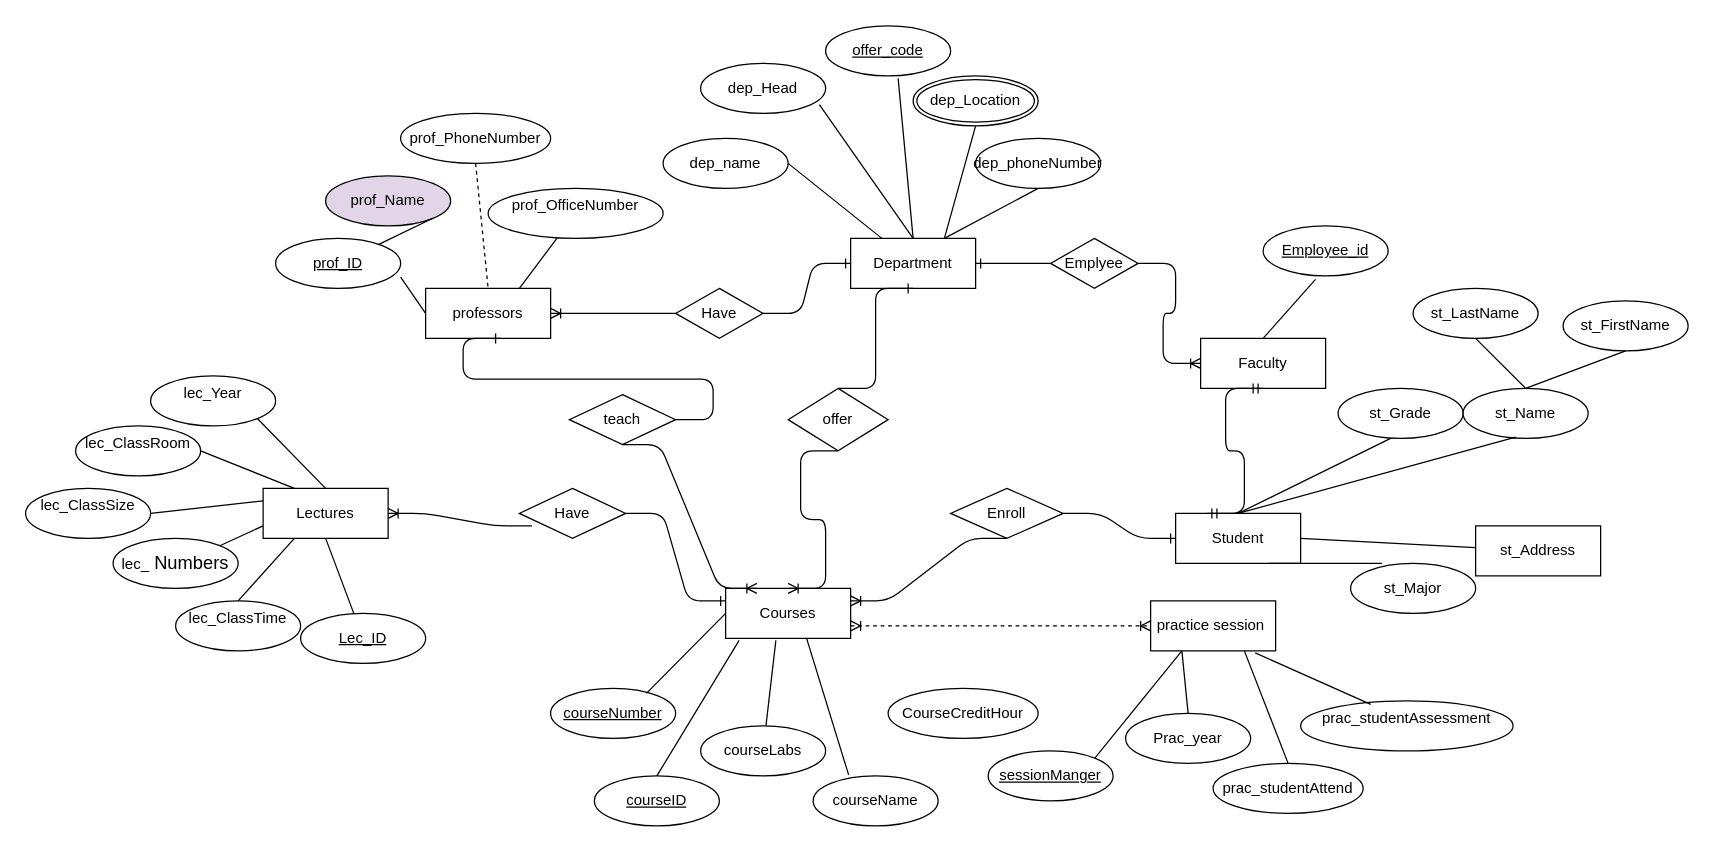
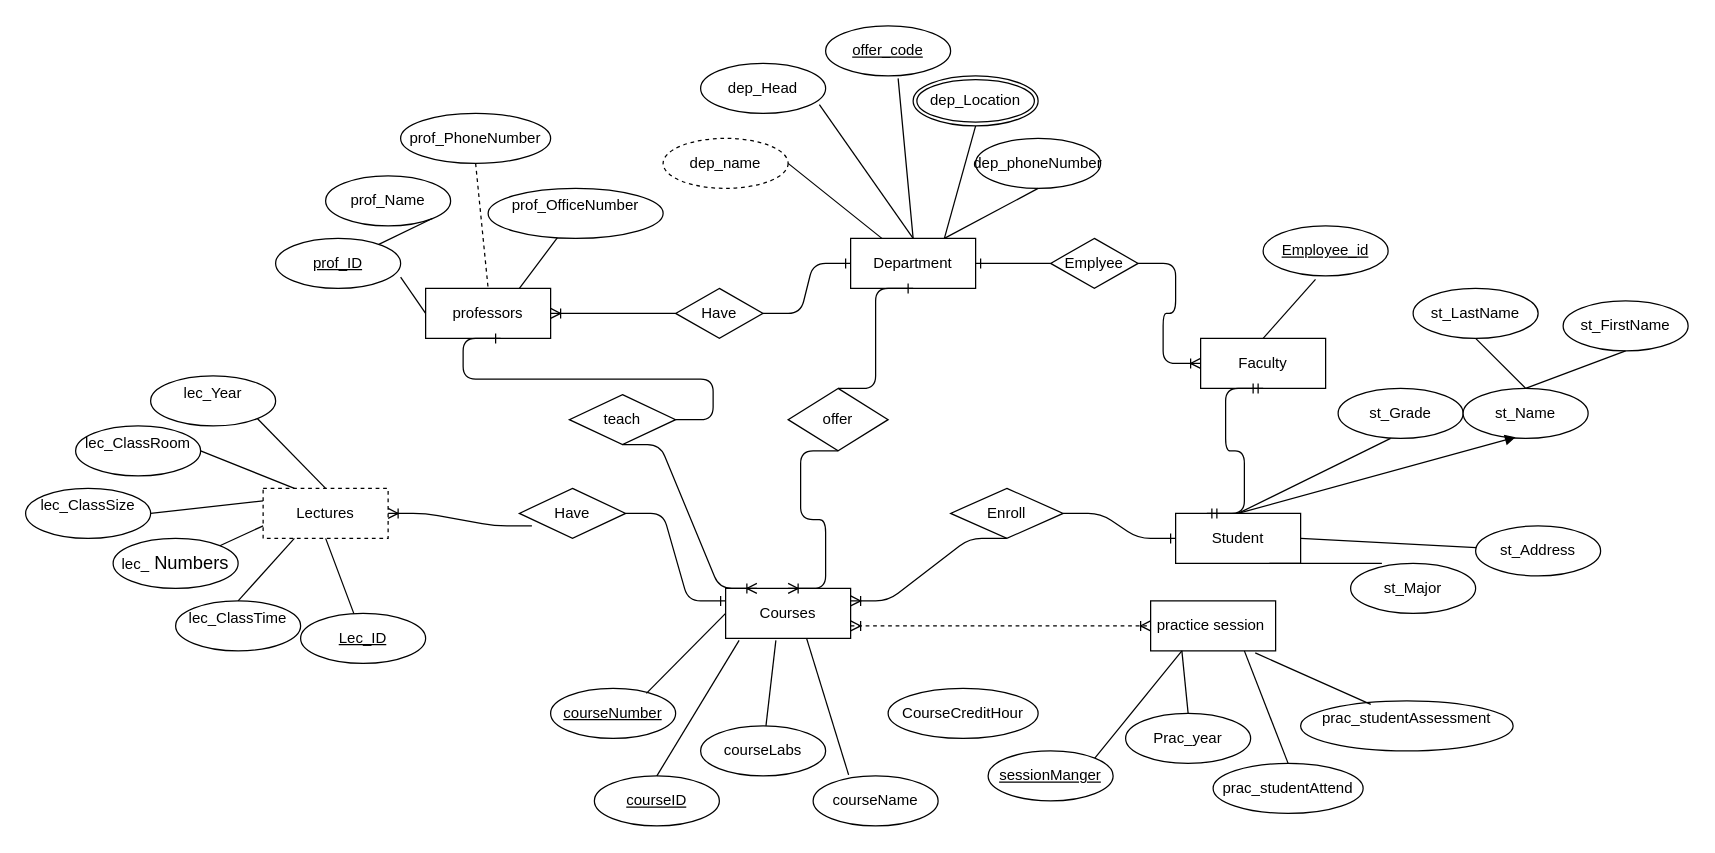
(726, 163) -> (726, 163)
(388, 201) -> (388, 201)
(1508, 439) -> (1504, 440)
(326, 513) -> (326, 513)
(1538, 551) -> (1538, 551)
